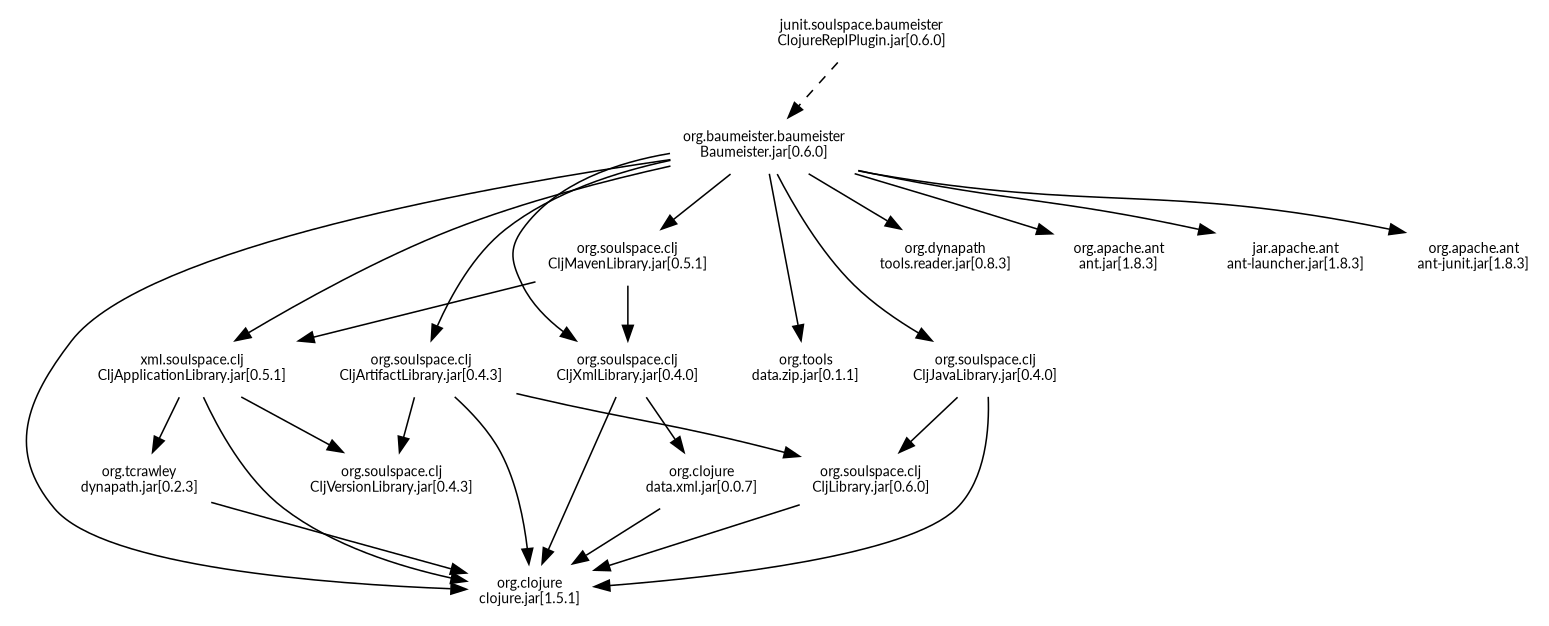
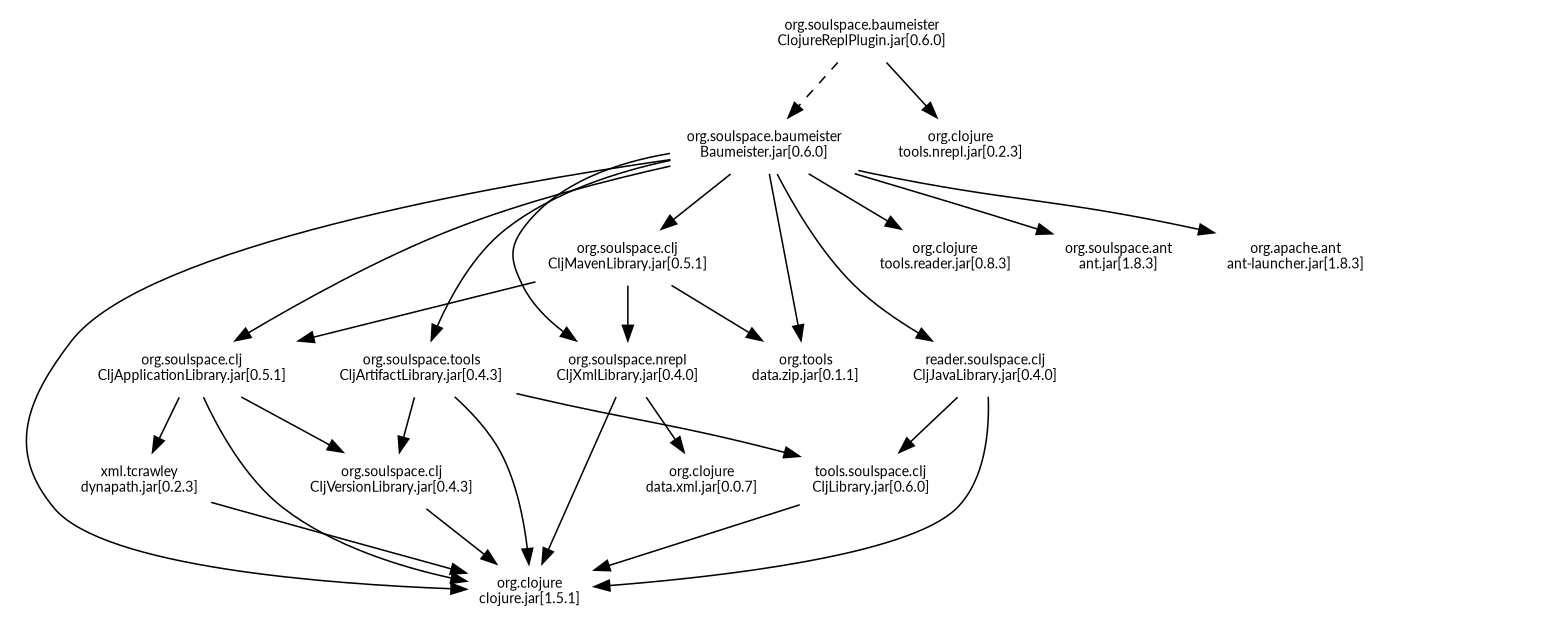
(862, 34) -> (862, 34)
(764, 146) -> (764, 146)
none -> (961, 146)
(946, 257) -> (946, 257)
(1119, 257) -> (1119, 257)
(1296, 257) -> (1296, 257)
(1474, 257) -> none
none -> (710, 309)
(192, 369) -> (192, 369)
(422, 369) -> (422, 369)
(628, 369) -> (628, 369)
(986, 369) -> (986, 369)
(140, 480) -> (140, 480)
(871, 480) -> (871, 480)
(623, 532) -> (455, 532)
